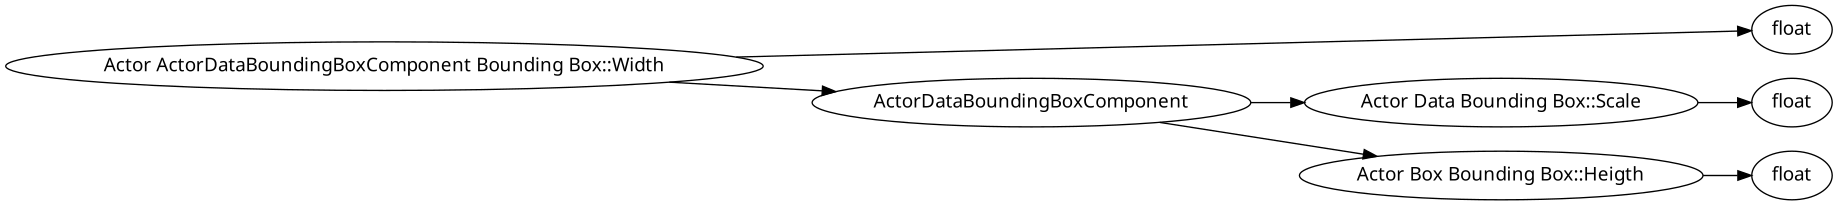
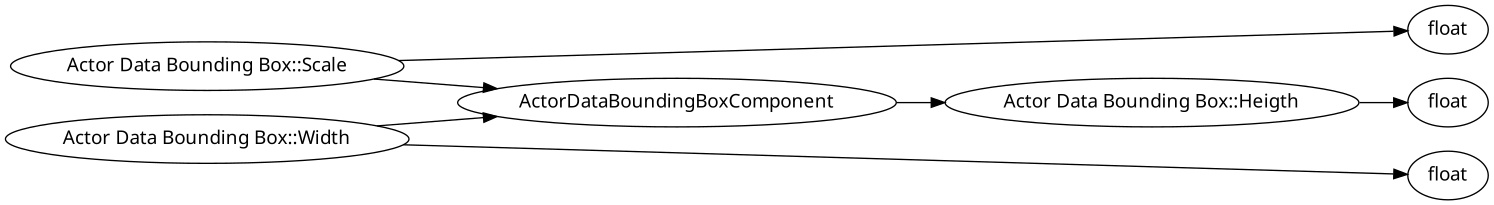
(384, 66) -> (207, 139)
(1271, 103) -> (429, 83)
(1501, 176) -> (1152, 103)
